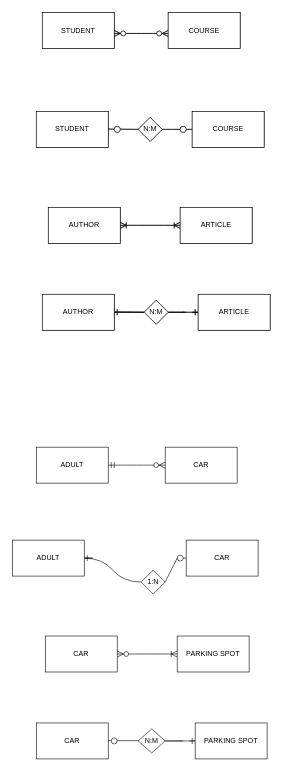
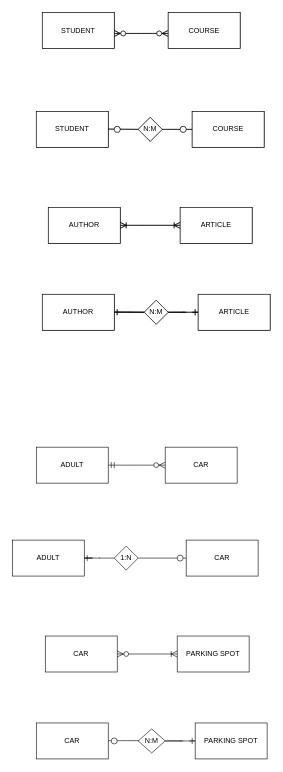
(153, 582) -> (126, 558)
